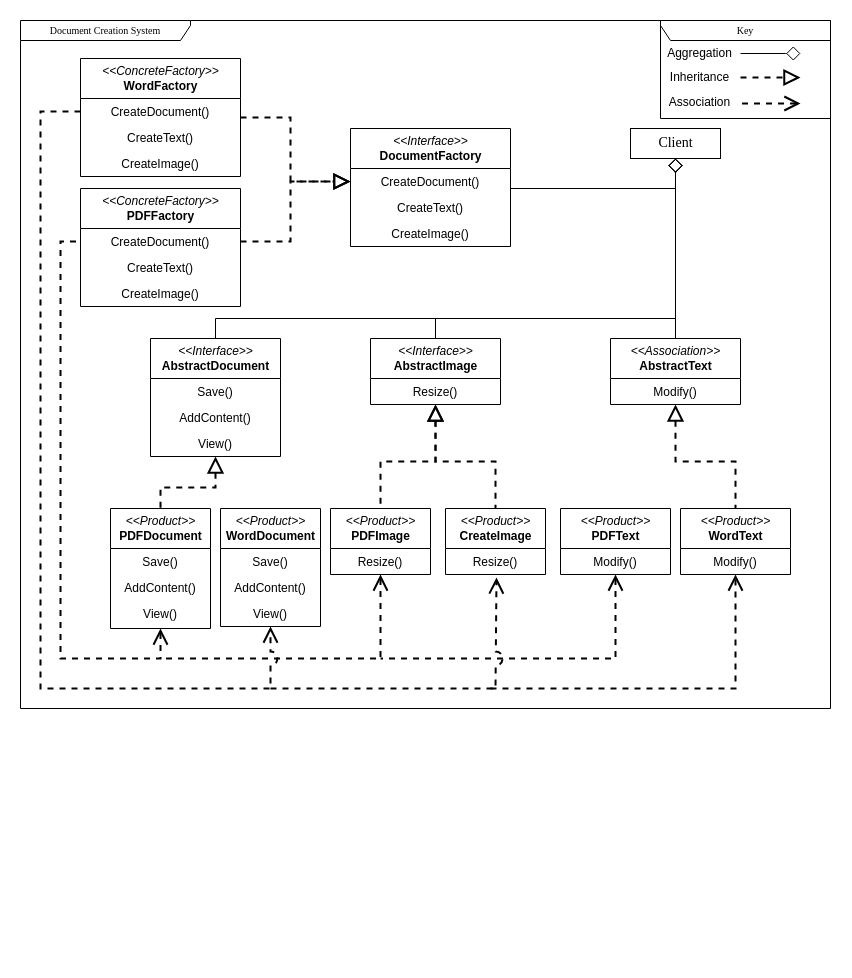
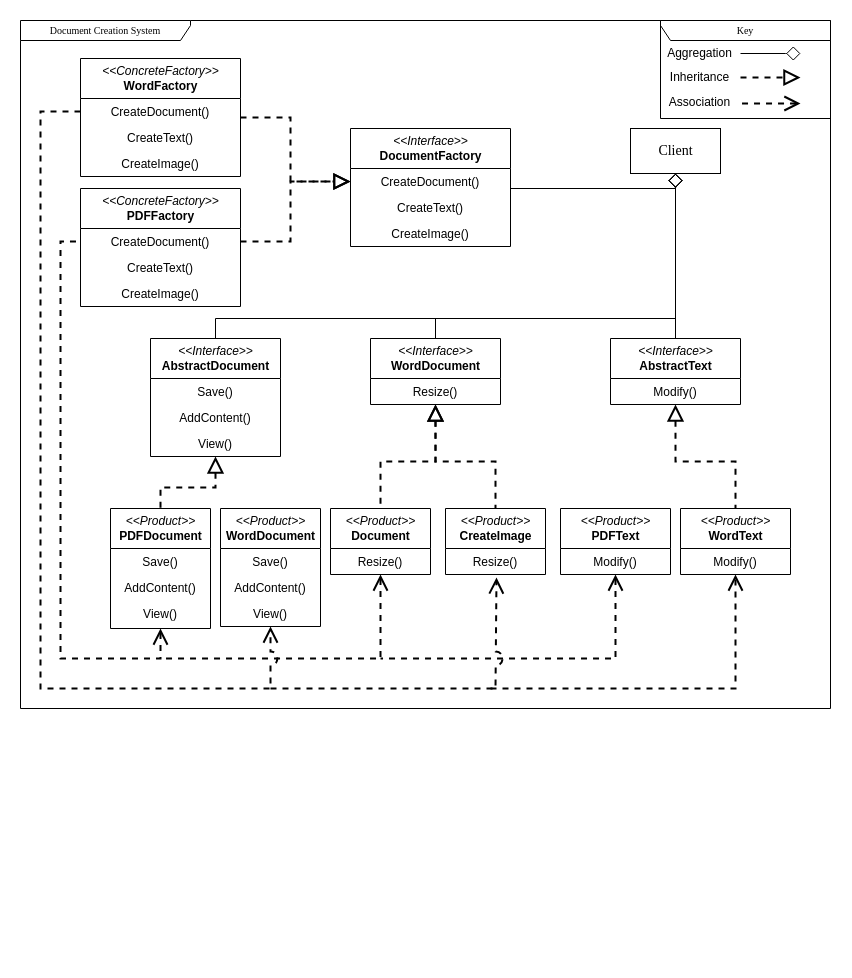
(676, 144) -> (676, 151)
(436, 359) -> (436, 359)
(676, 359) -> (676, 359)
(381, 529) -> (381, 529)
